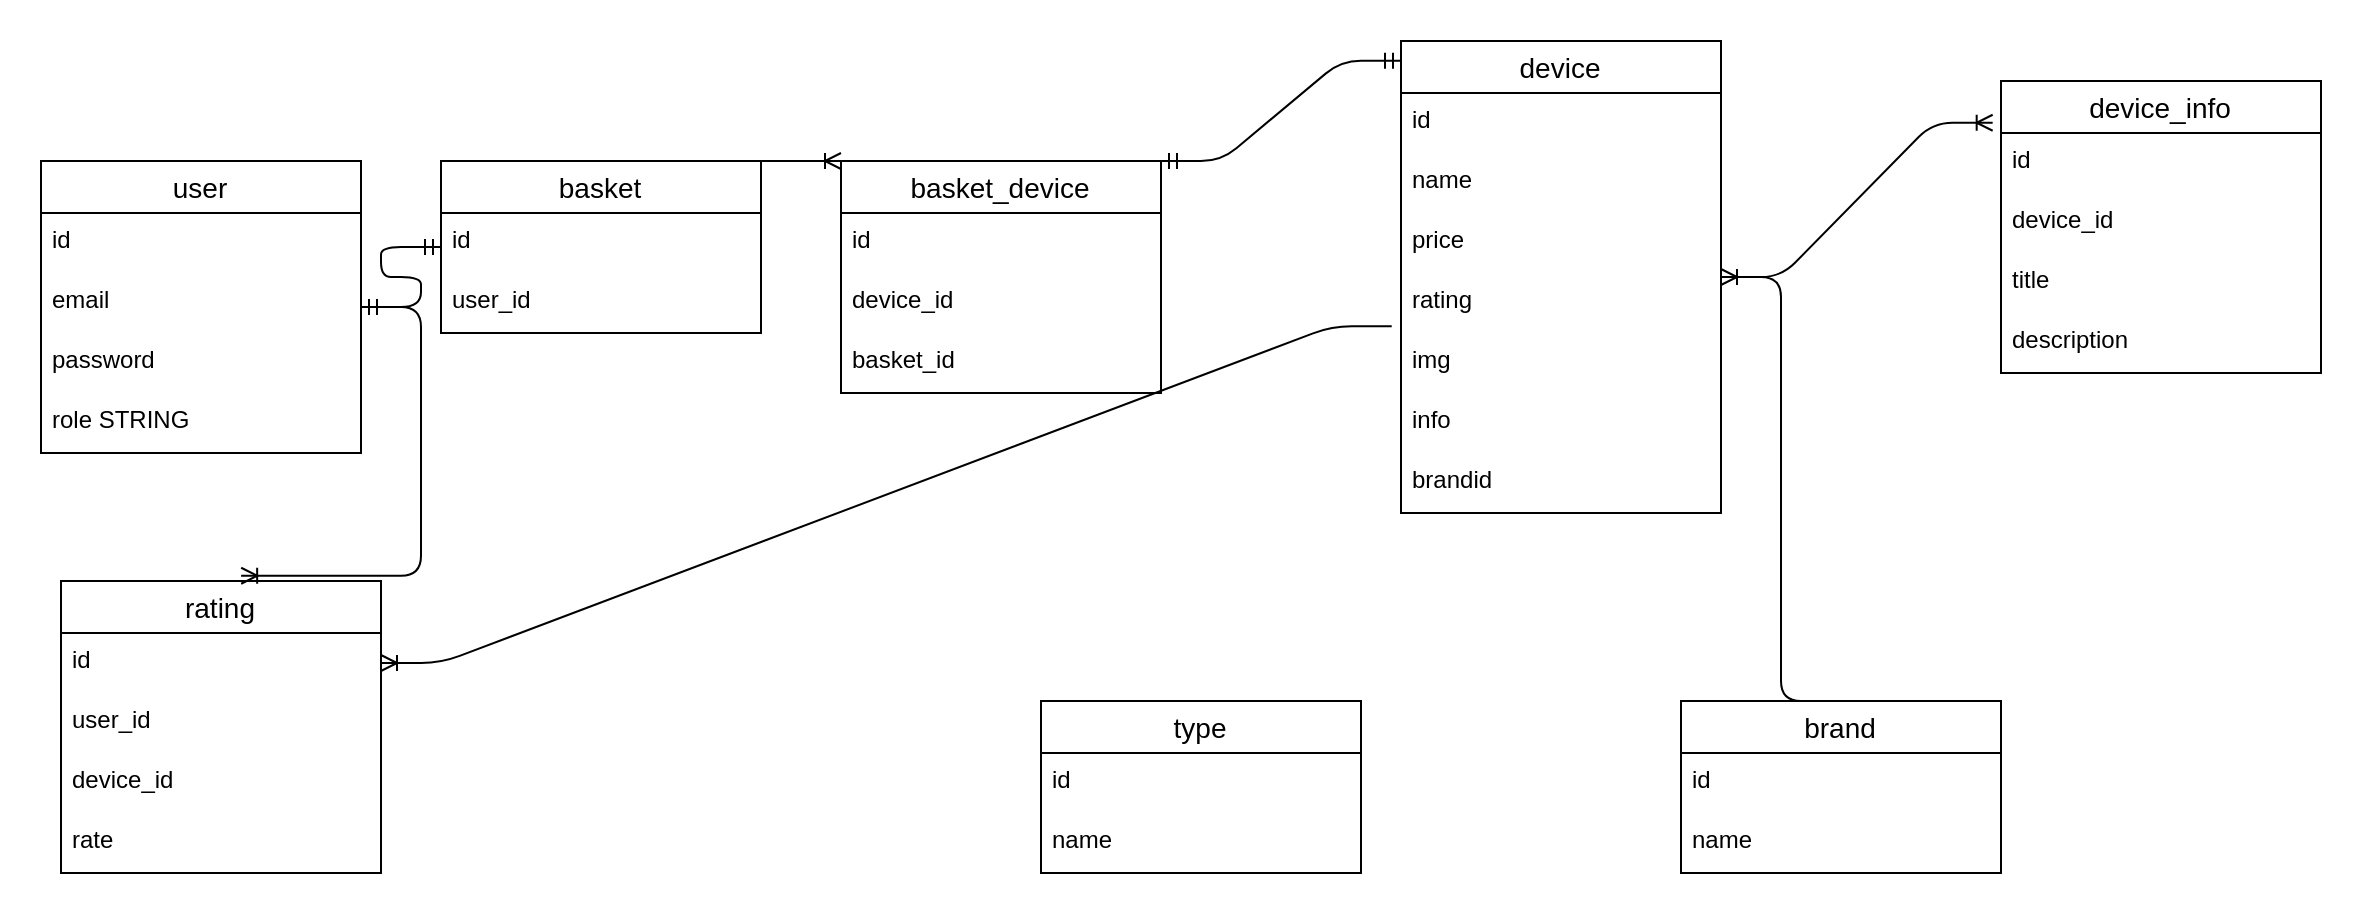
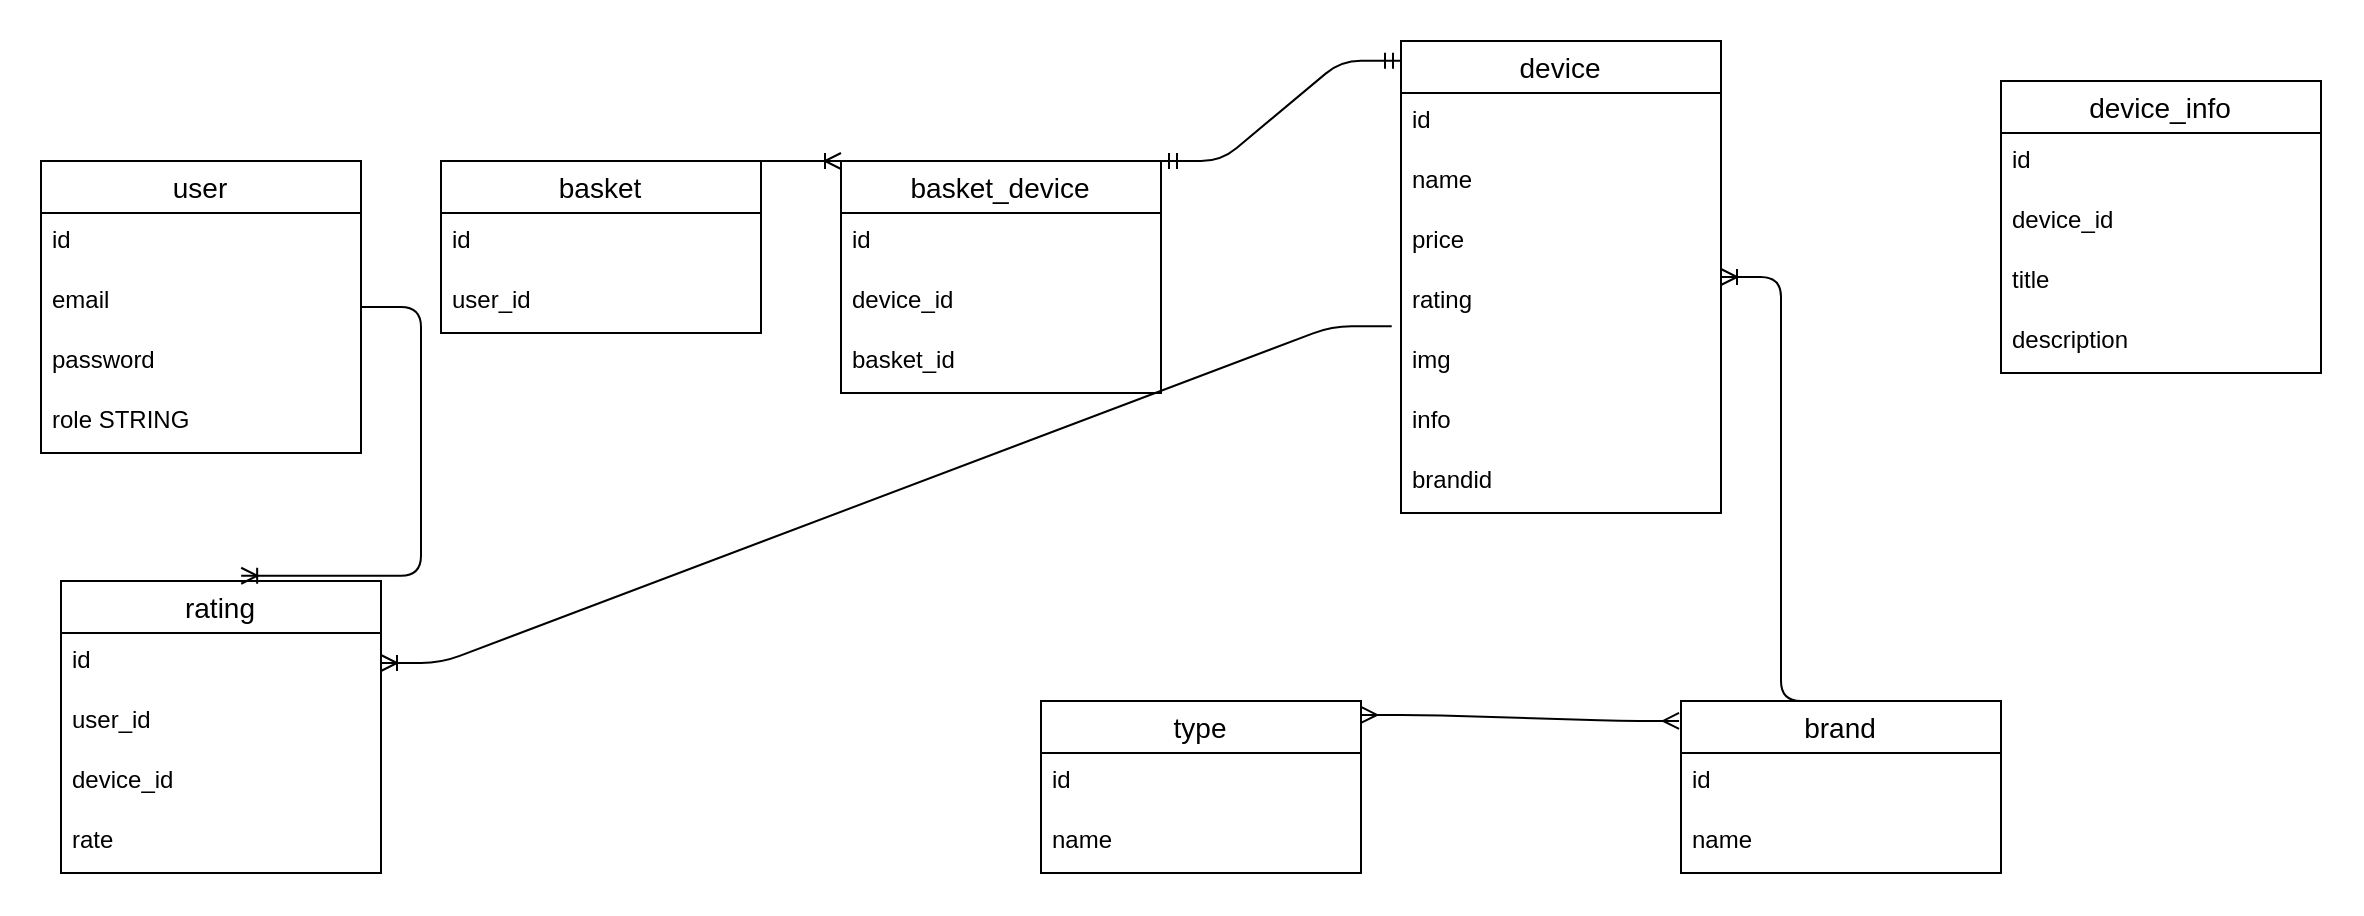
(1874, 182) -> none
(381, 262) -> none
none -> (1520, 718)
